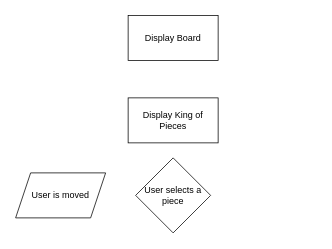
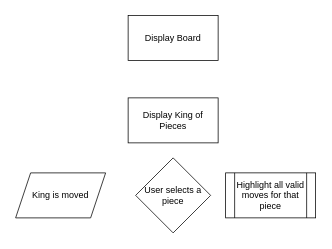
(60, 195) -> (60, 195)
none -> (270, 195)
